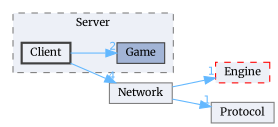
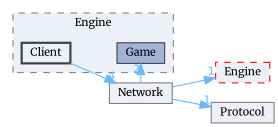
(93, 23) -> (93, 23)
(88, 53) -> (141, 79)
